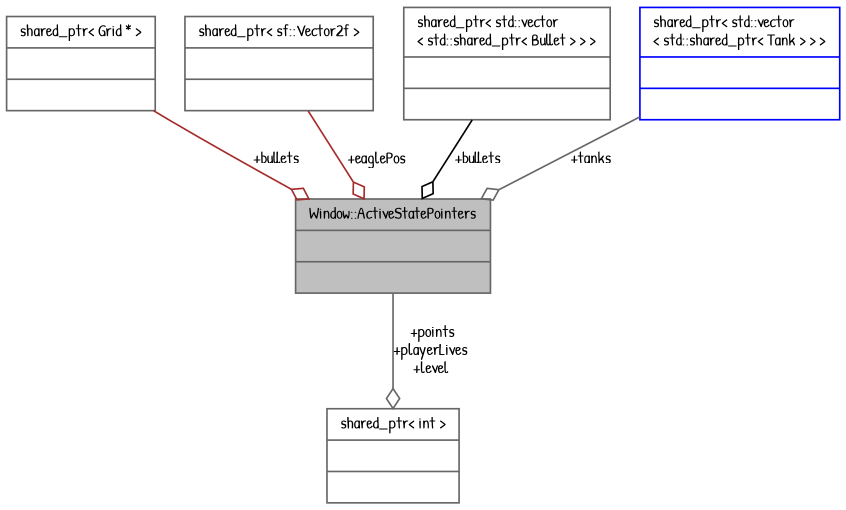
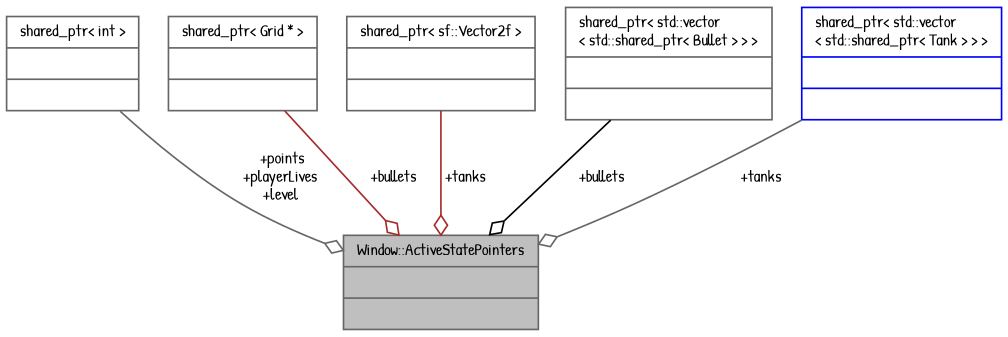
(375, 159) -> (464, 178)
(393, 341) -> (216, 188)
